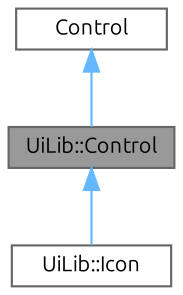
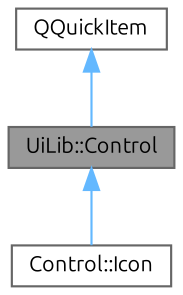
(91, 29) -> (91, 29)
(91, 266) -> (91, 266)
